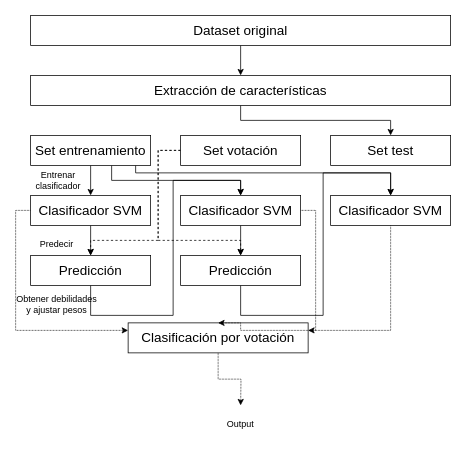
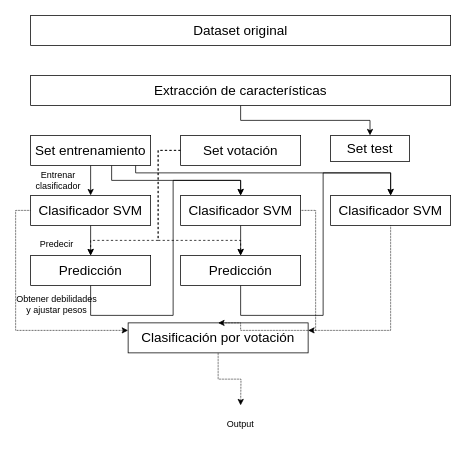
(240, 57) -> none
(390, 150) -> (370, 149)
